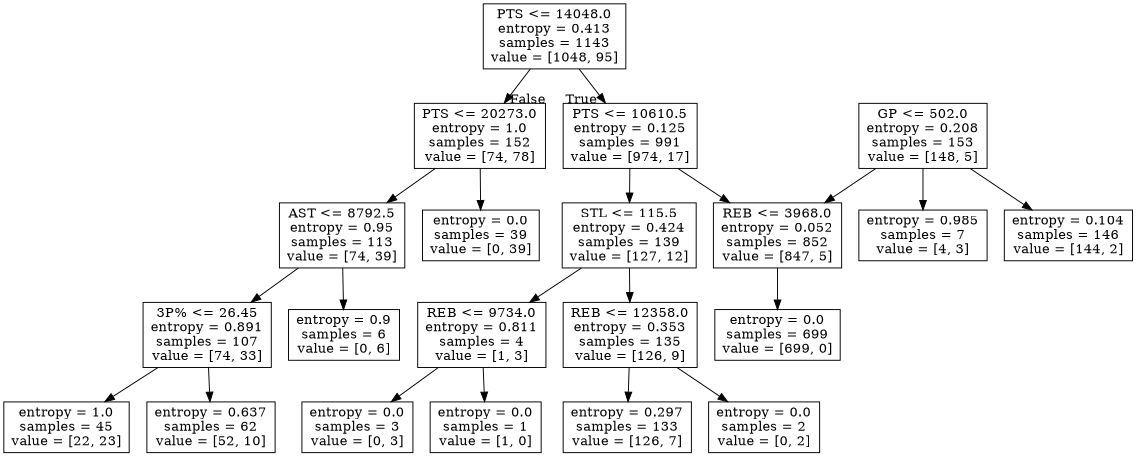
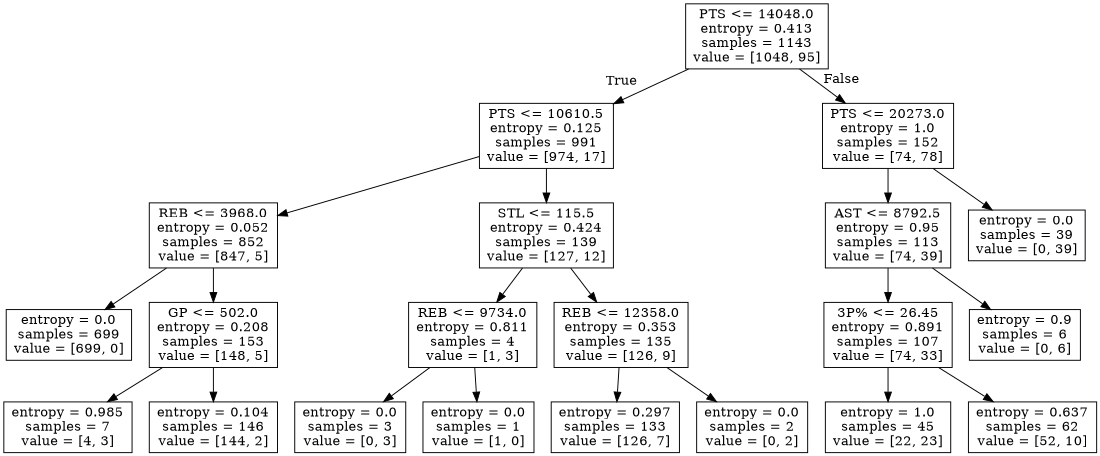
(854, 183) -> (213, 280)
